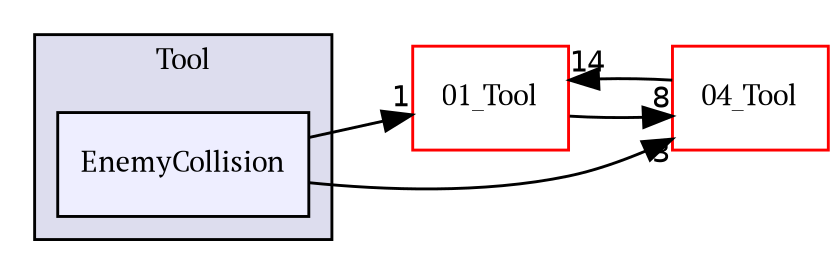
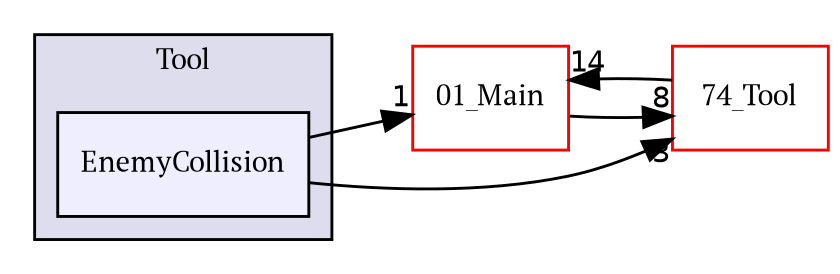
(491, 98) -> (491, 98)
(750, 98) -> (750, 98)
